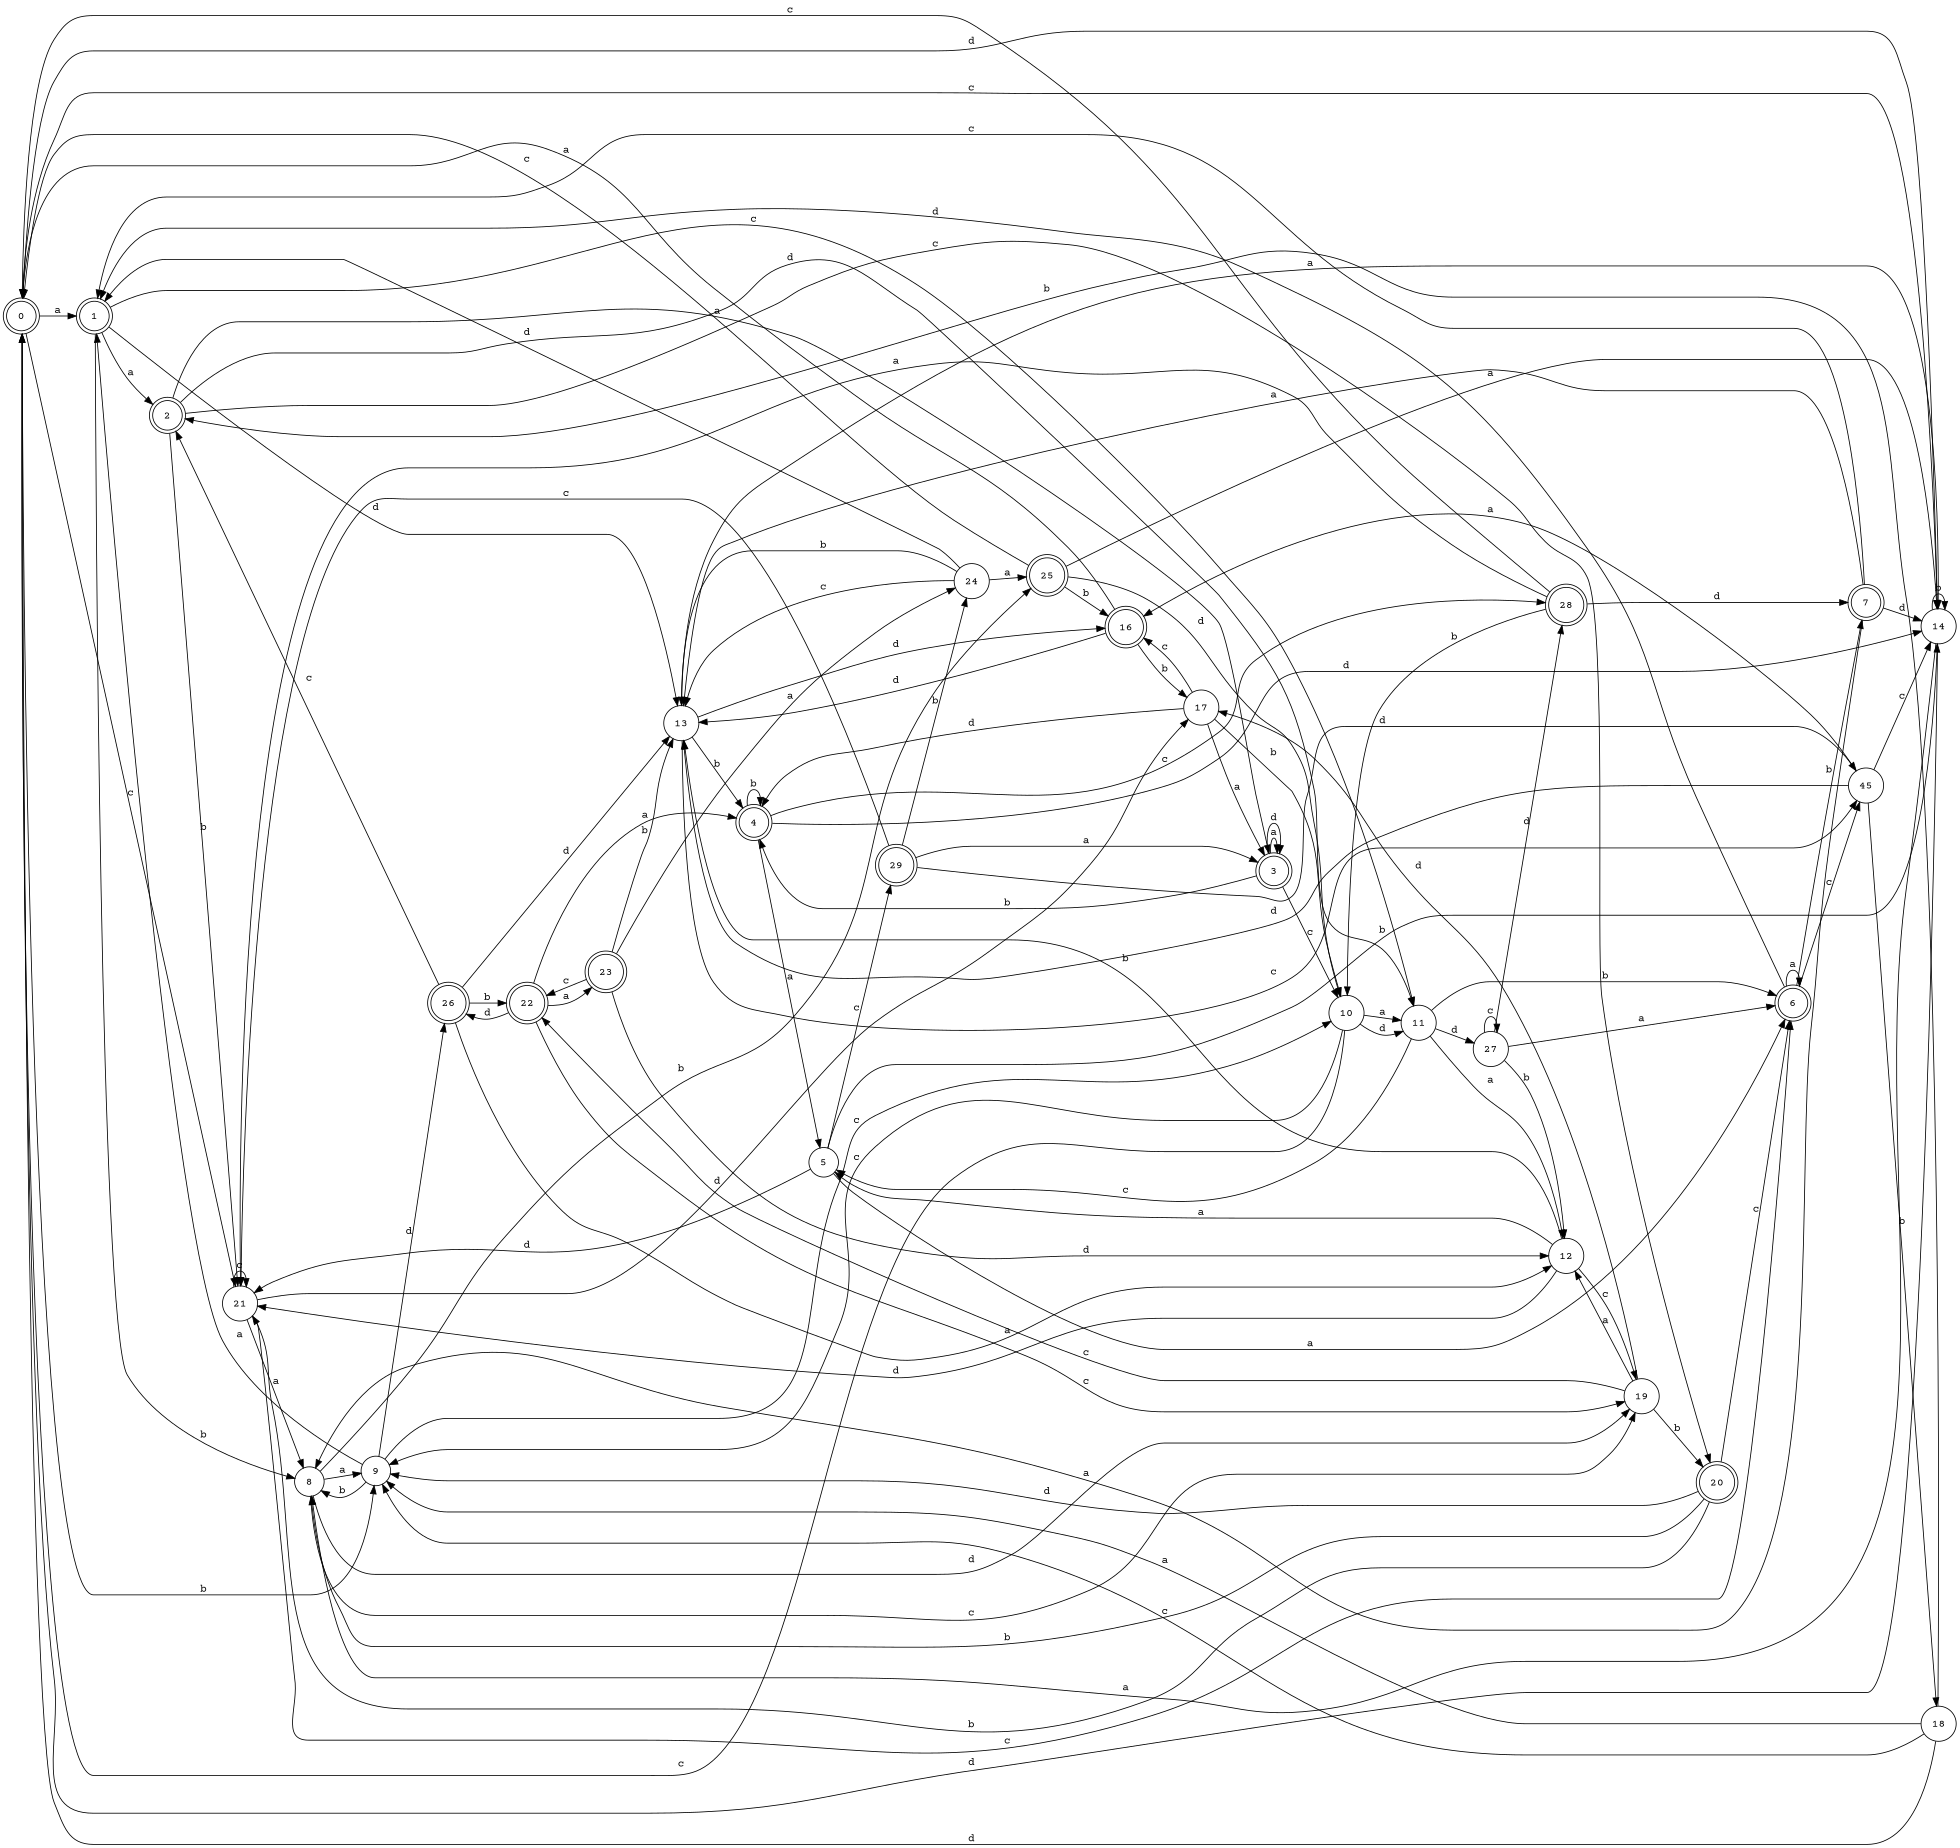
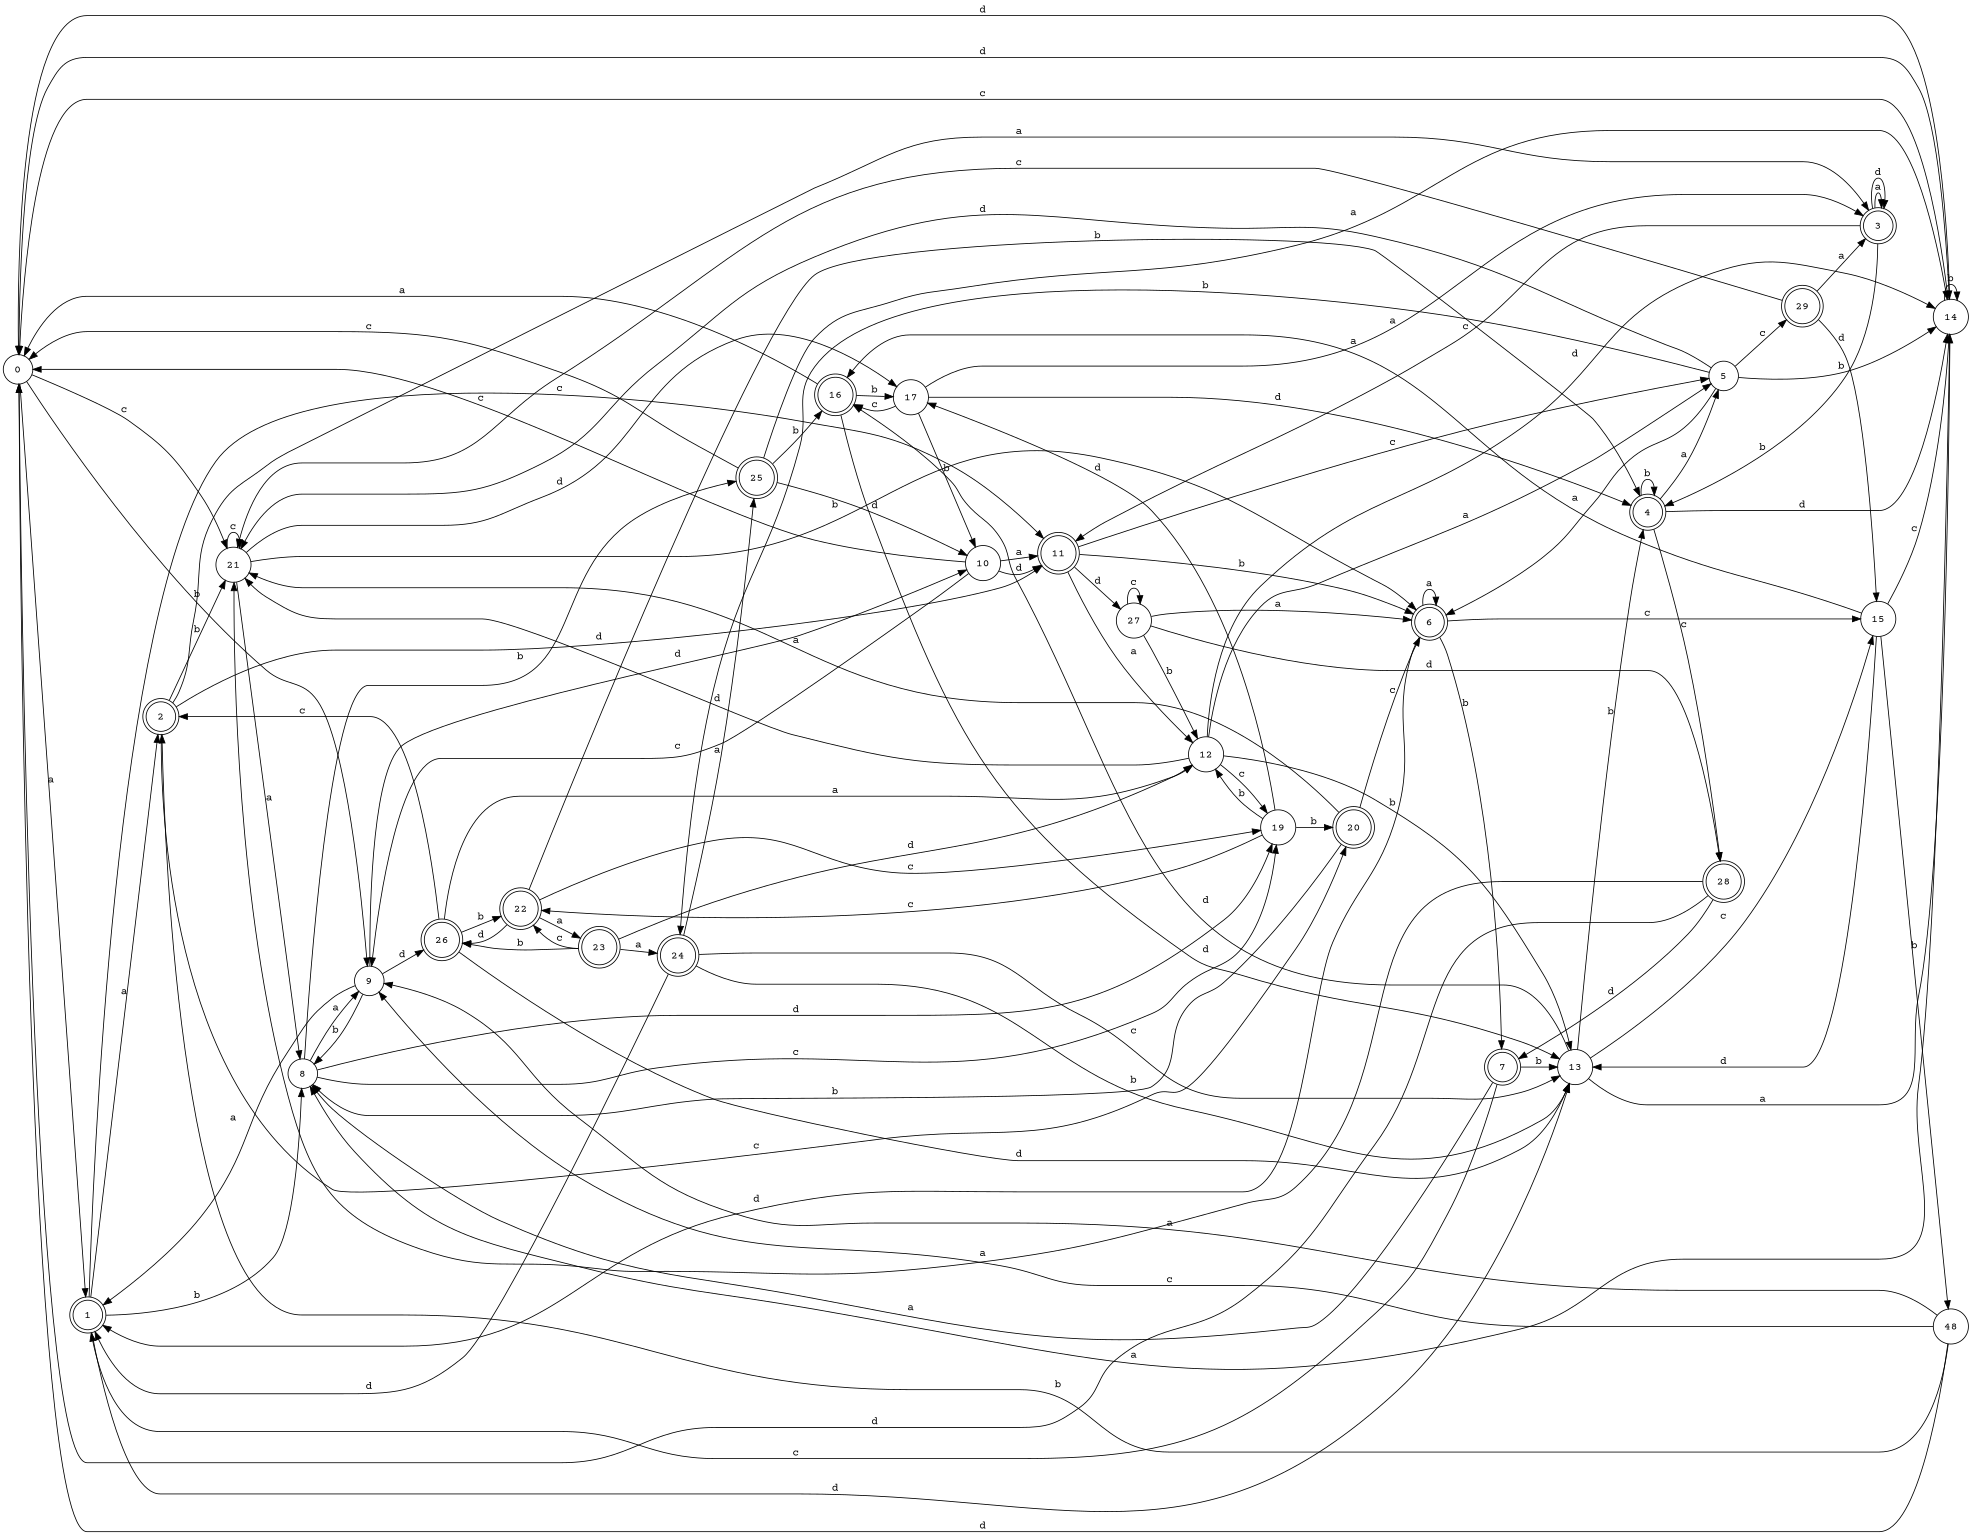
(790, 9) -> (875, 1421)
(21, 316) -> (18, 369)
(1274, 394) -> (1539, 1061)
(972, 581) -> (678, 955)
(1898, 613) -> (1522, 427)
(933, 726) -> (968, 302)
(1366, 748) -> none
(1866, 786) -> (1878, 619)
(645, 815) -> (1098, 235)
(644, 850) -> (524, 950)
(1308, 938) -> (1464, 335)
(1419, 1023) -> (1058, 553)
(857, 1120) -> (678, 654)
(1606, 1320) -> (1242, 793)
(1049, 1501) -> none
(972, 1724) -> (796, 640)
(1939, 1724) -> (1951, 1326)
(1008, 1741) -> (835, 504)
